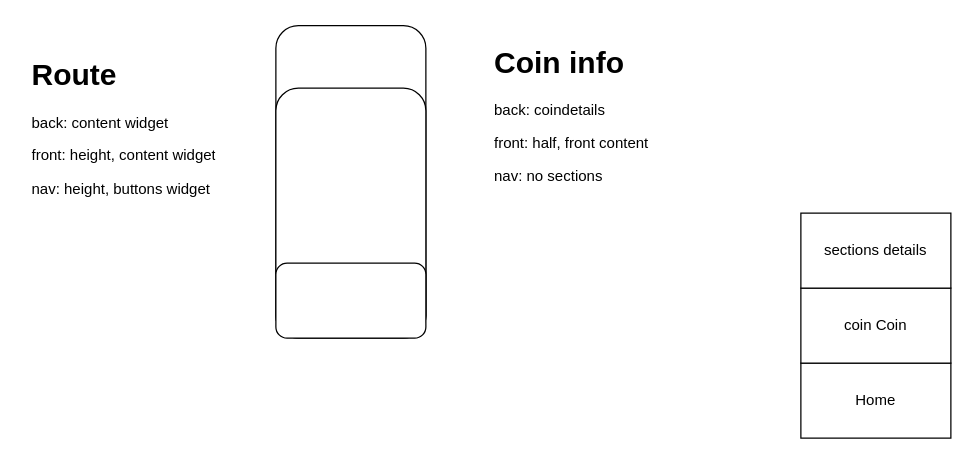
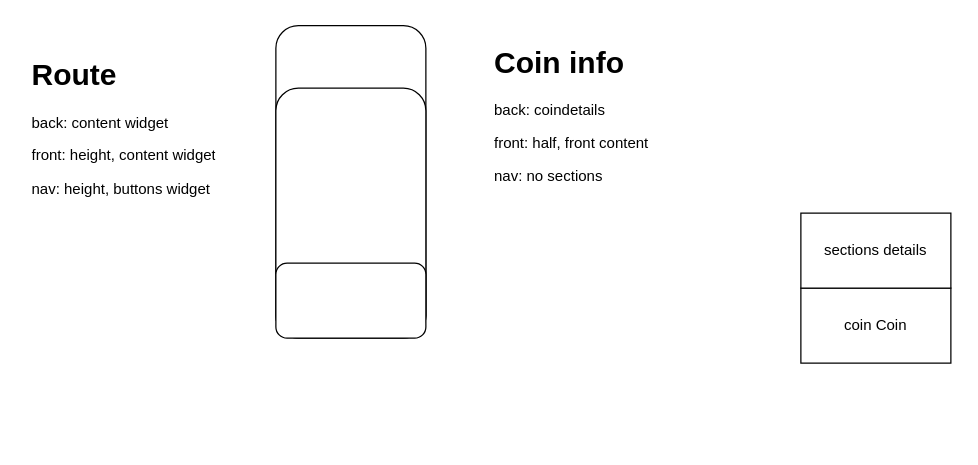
(876, 401) -> none
